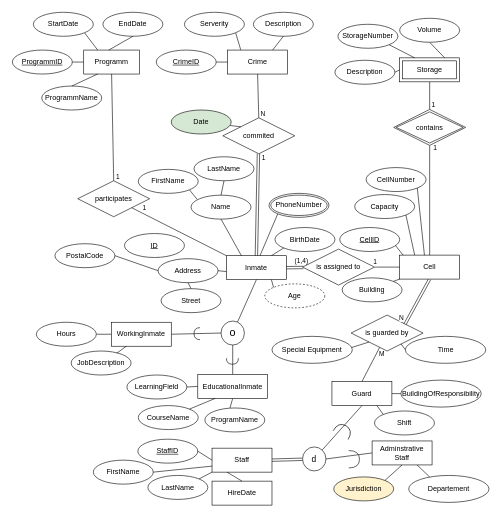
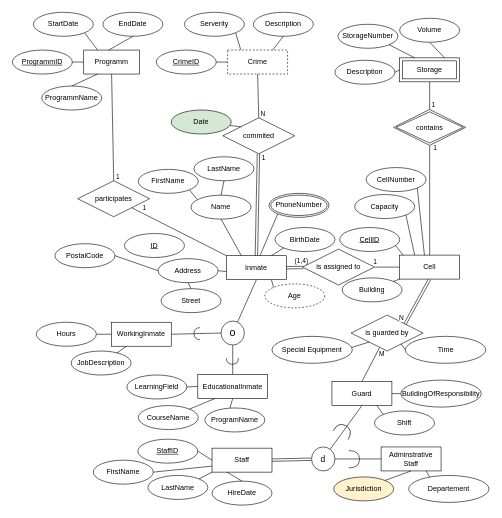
(258, 62) -> (258, 62)
(402, 453) -> (411, 459)
(314, 459) -> (323, 459)
(242, 494) -> (242, 494)
